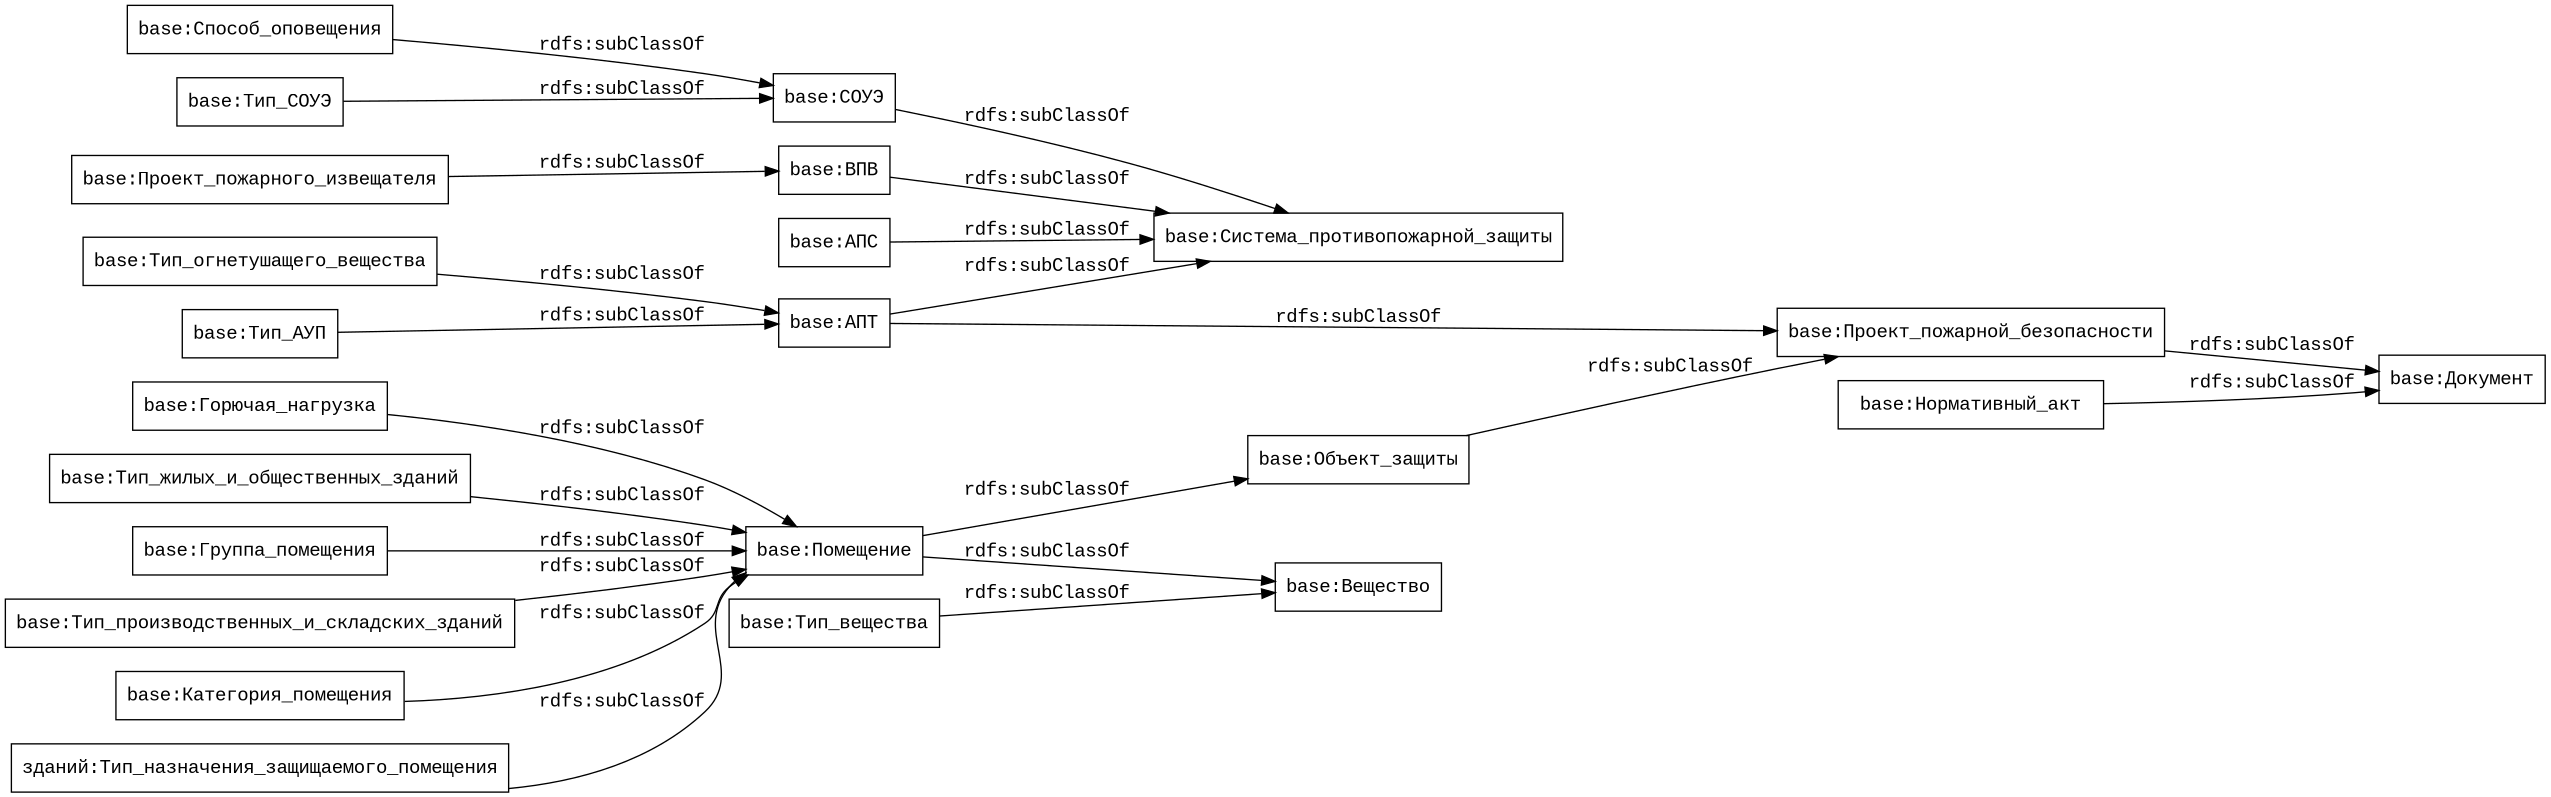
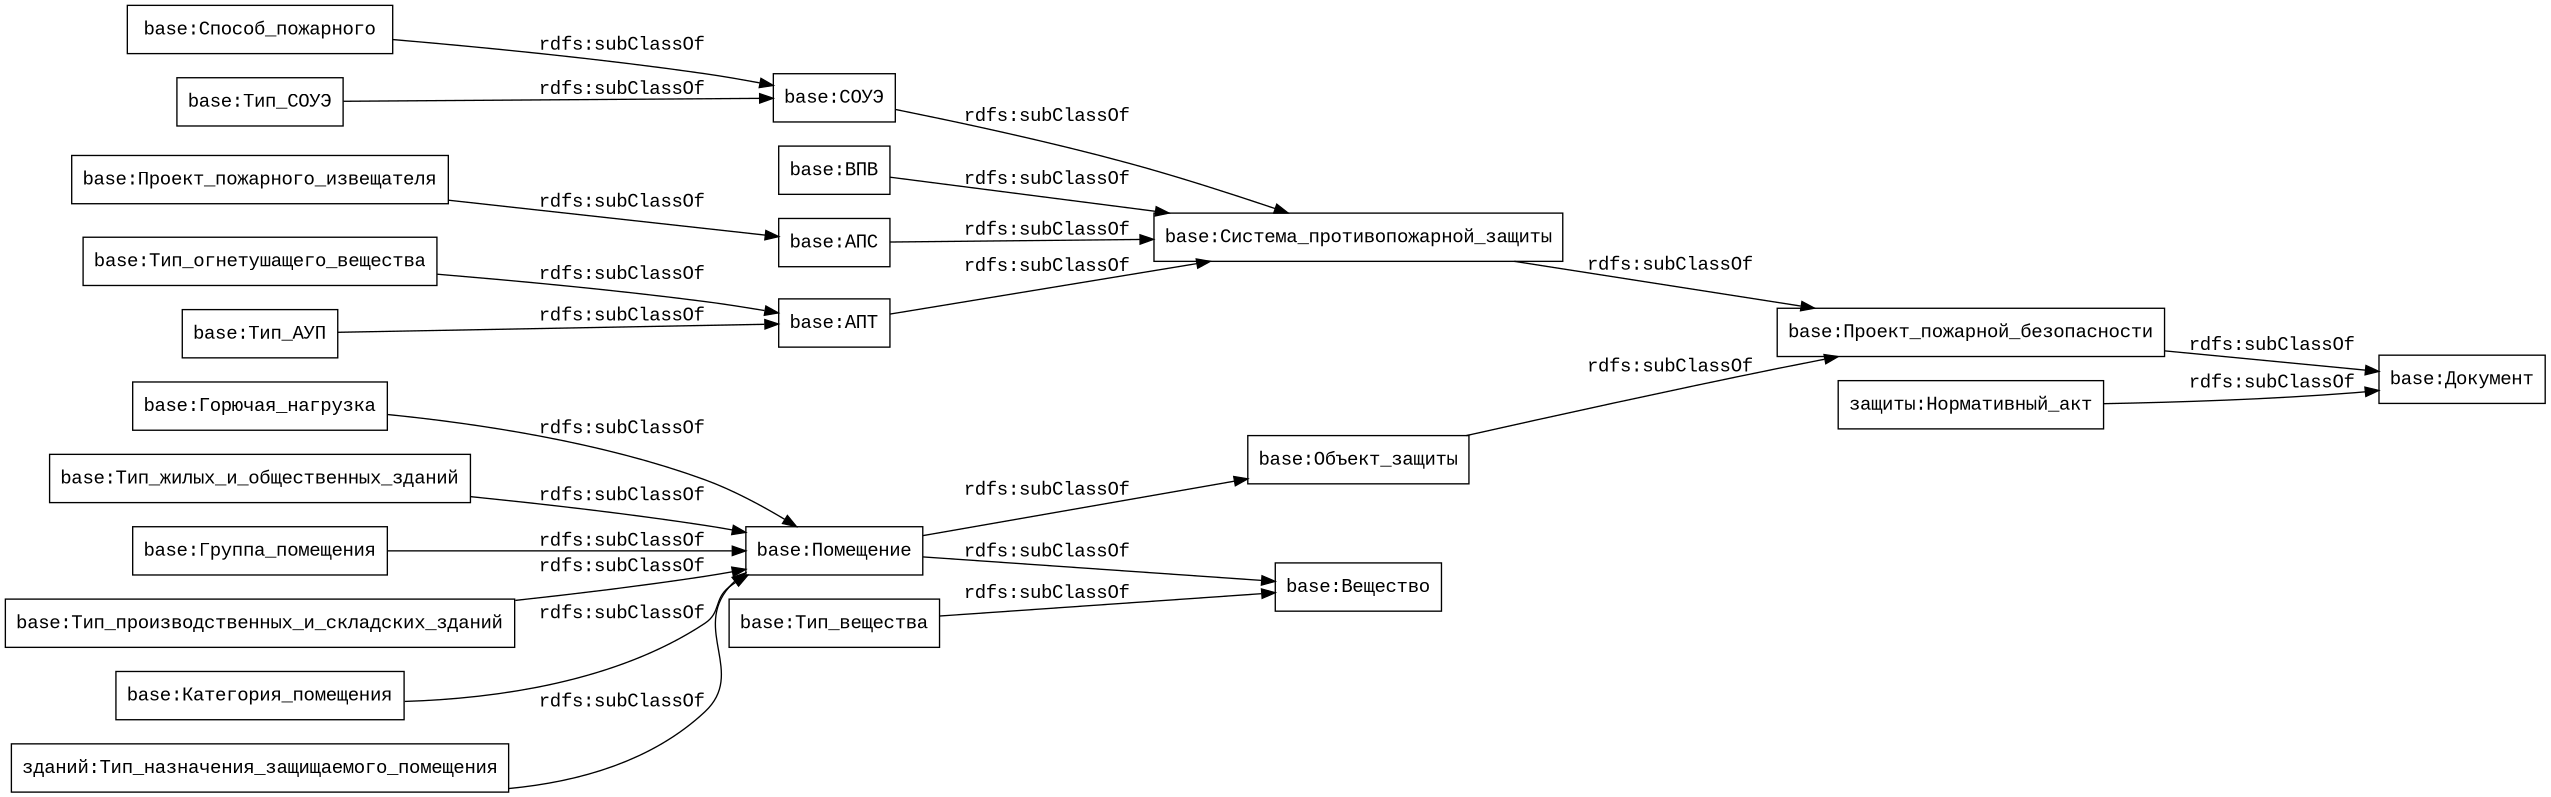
(260, 29) -> (260, 29)
(607, 174) -> (607, 218)
(1327, 327) -> (1658, 284)
(1971, 405) -> (1971, 405)
